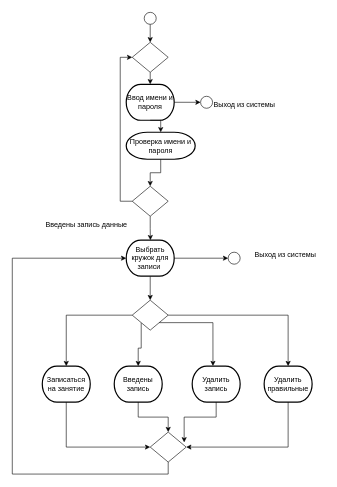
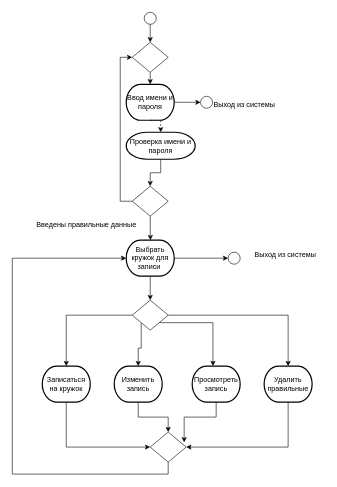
(161, 122) -> (161, 122)
(88, 225) -> (88, 225)
(66, 384) -> (66, 384)
(138, 384) -> (138, 384)
(216, 384) -> (216, 384)
